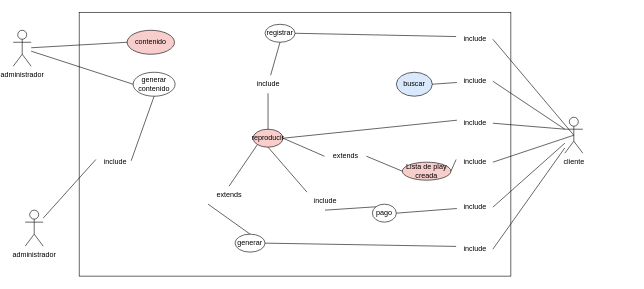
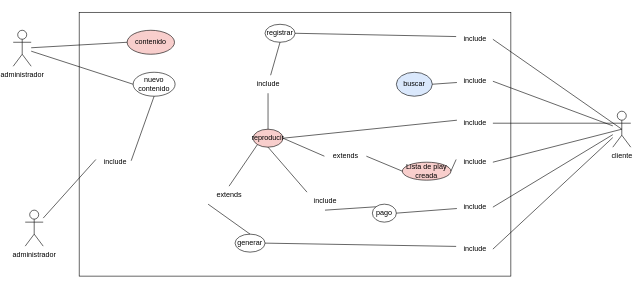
(154, 84) -> (154, 84)
(574, 135) -> (622, 129)
